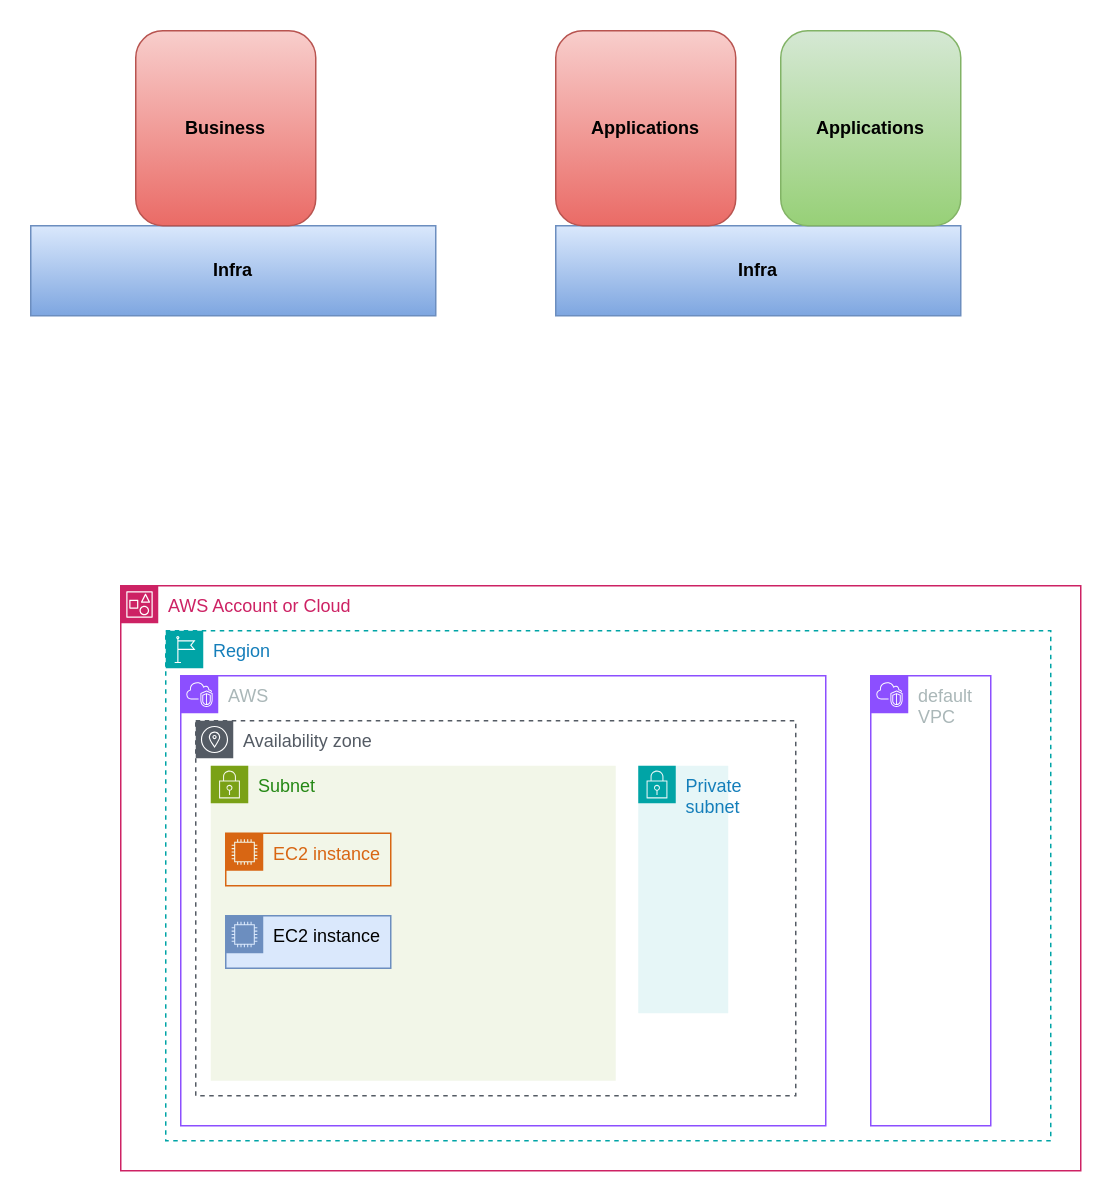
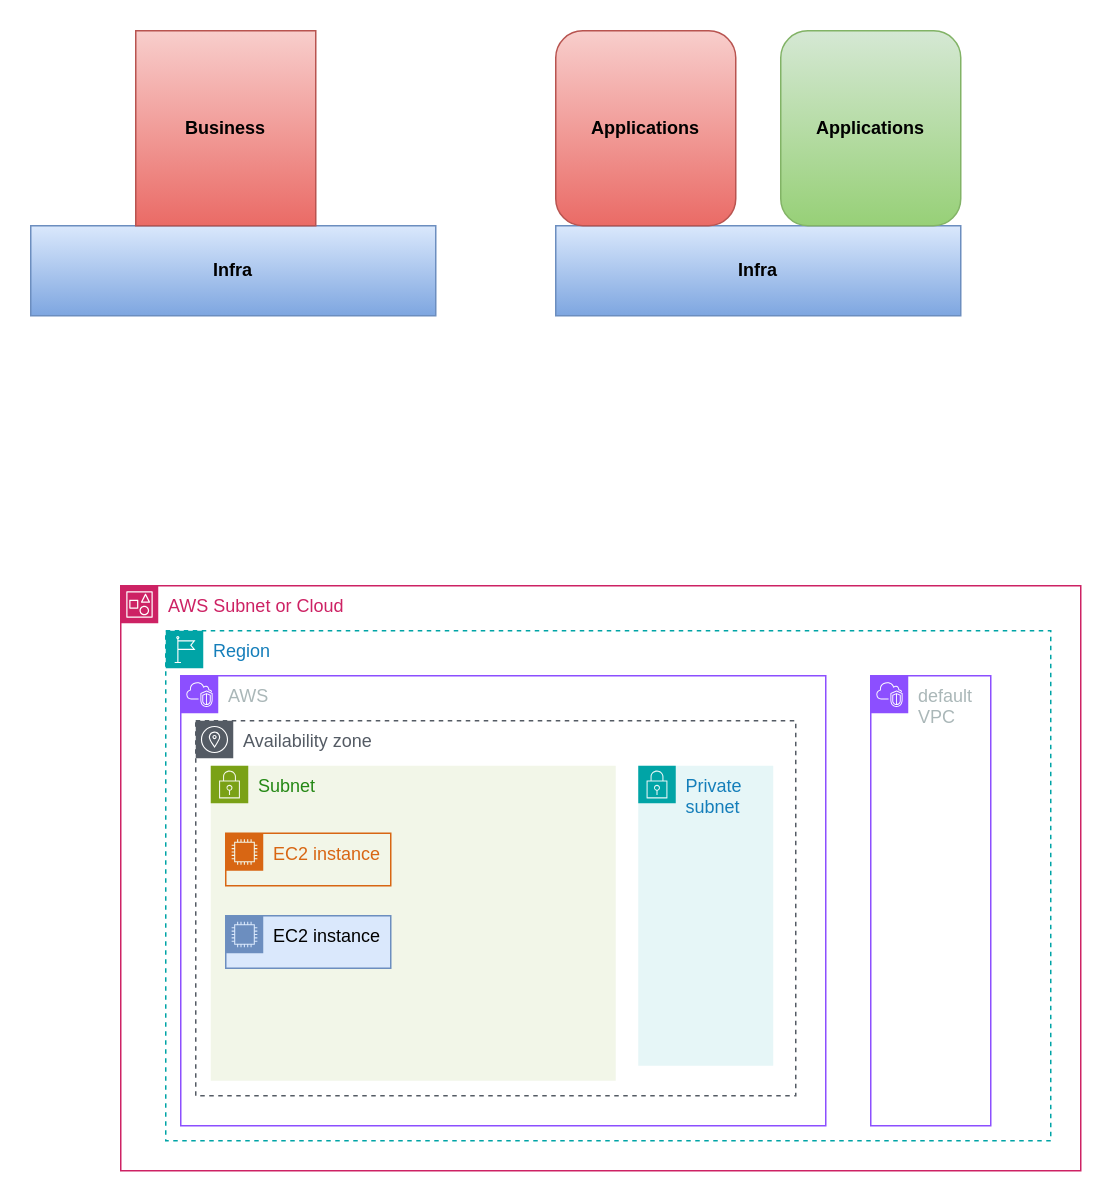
(226, 128) -> (226, 128)
(260, 607) -> (255, 607)
(683, 890) -> (706, 916)
